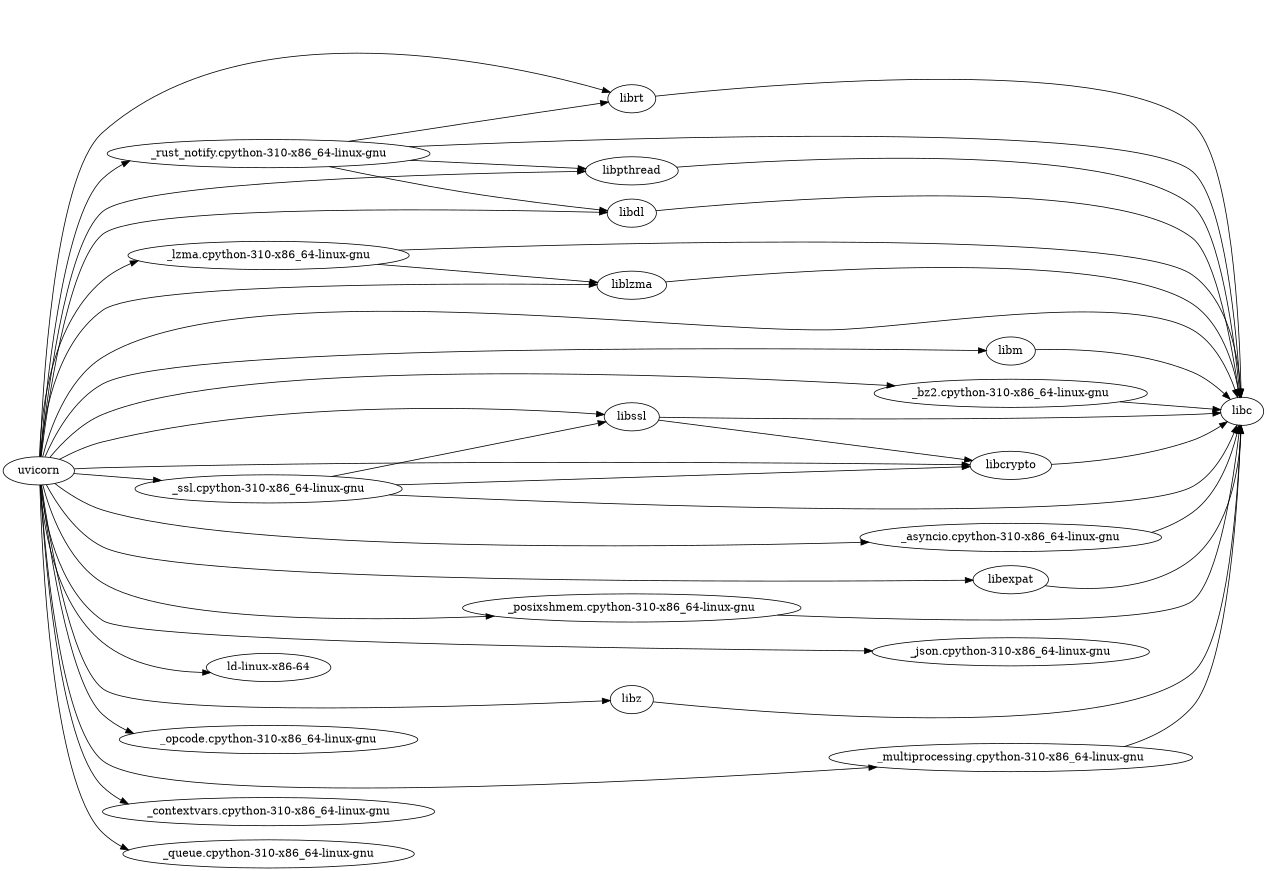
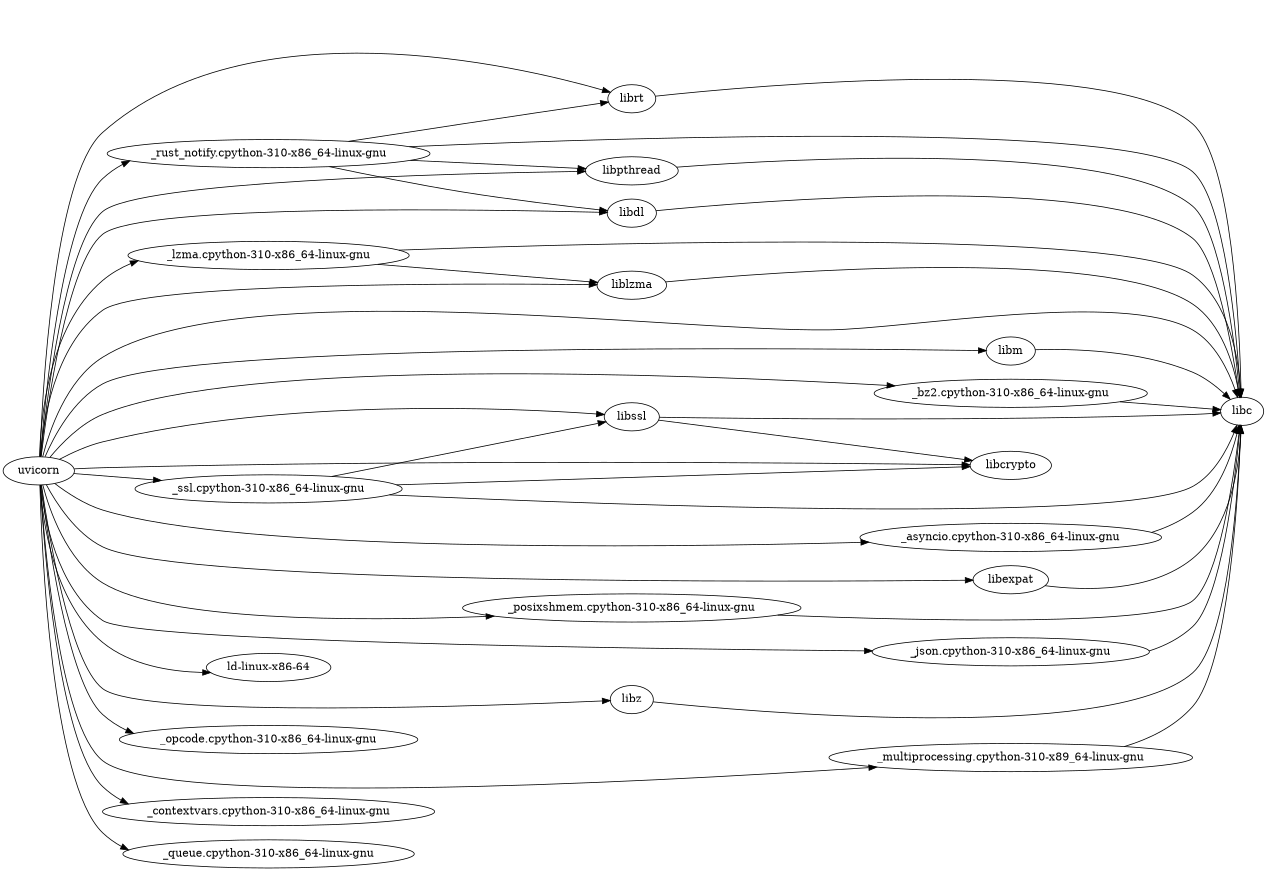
(1138, 454) -> (1221, 558)
(1011, 758) -> (1011, 758)
